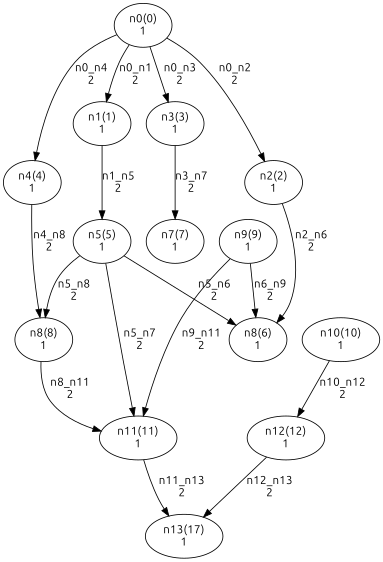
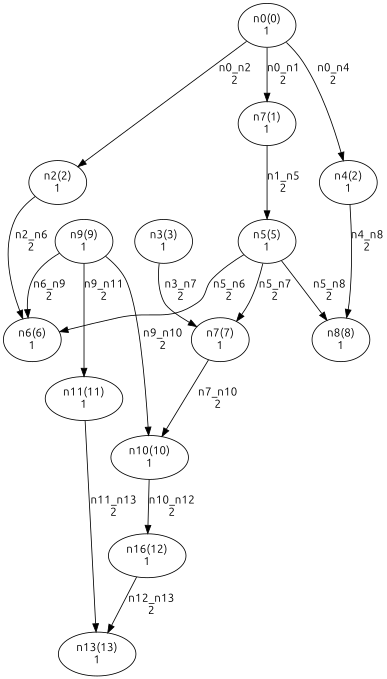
(158, 71) -> none
(102, 124) -> (267, 124)
(32, 183) -> (348, 183)
(119, 336) -> (255, 290)
none -> (139, 337)
(258, 340) -> (32, 340)
none -> (187, 395)
(54, 405) -> none
(286, 438) -> (147, 556)
(184, 536) -> (97, 654)
